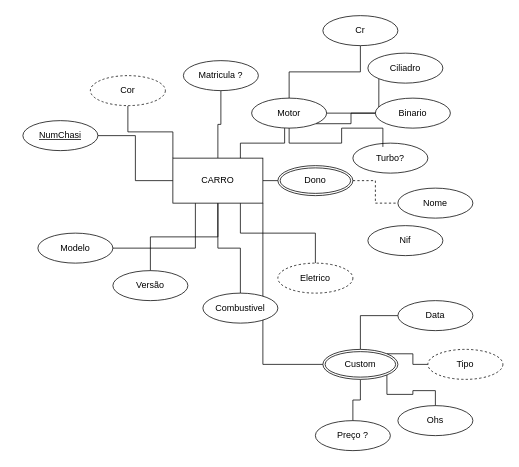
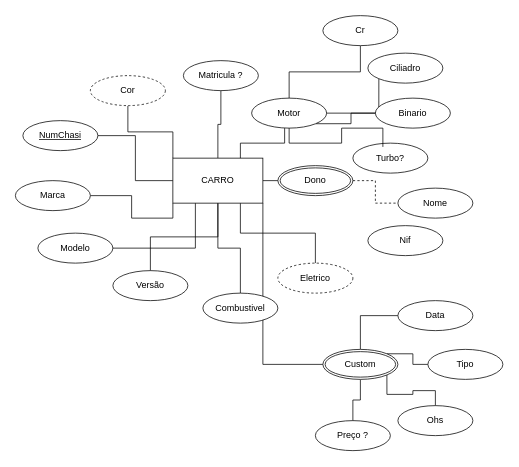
none -> (53, 195)
none -> (132, 215)
(465, 364) -> (465, 364)
